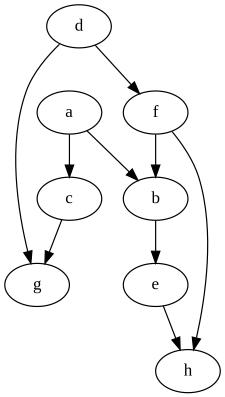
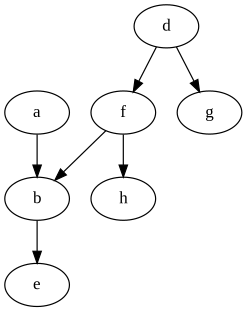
(69, 199) -> none
(170, 322) -> none
